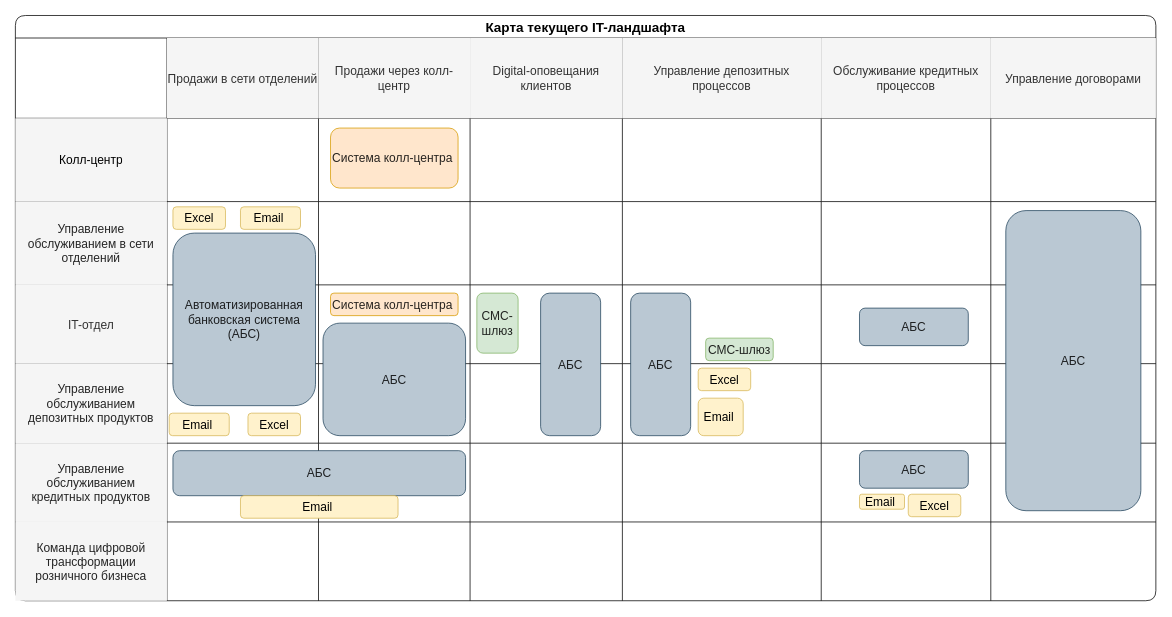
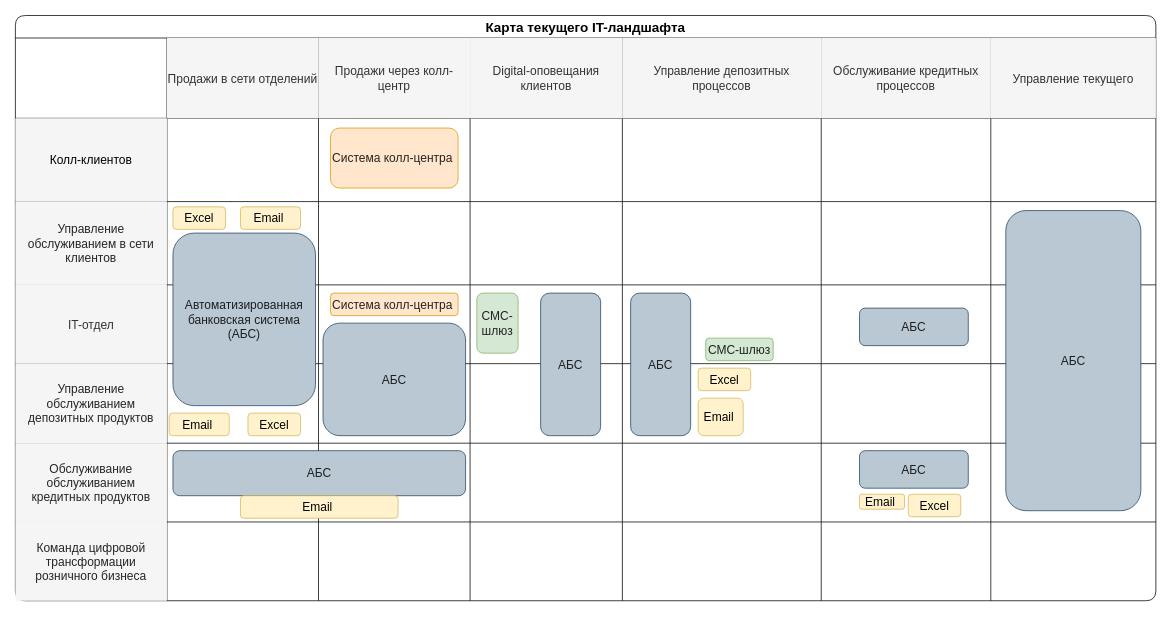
(1073, 78) -> (1073, 78)
(91, 160) -> (91, 160)
(91, 243) -> (91, 243)
(91, 483) -> (91, 483)
